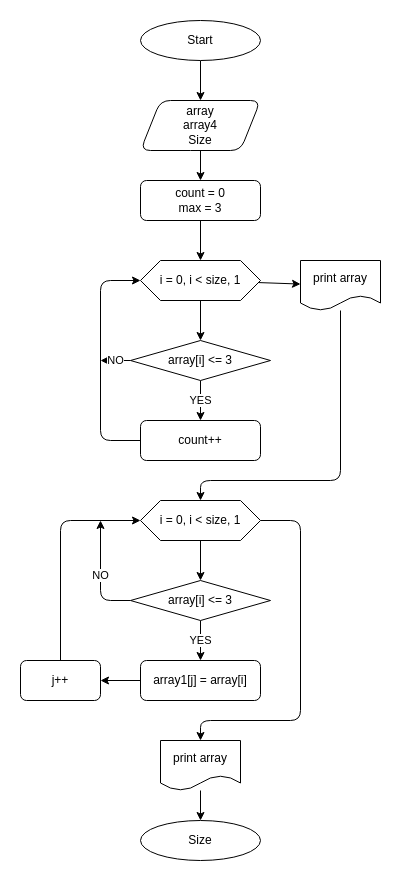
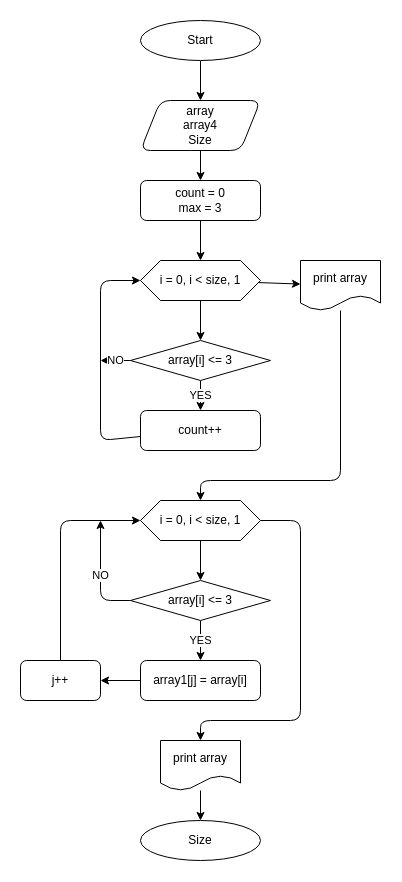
(201, 441) -> (201, 431)
